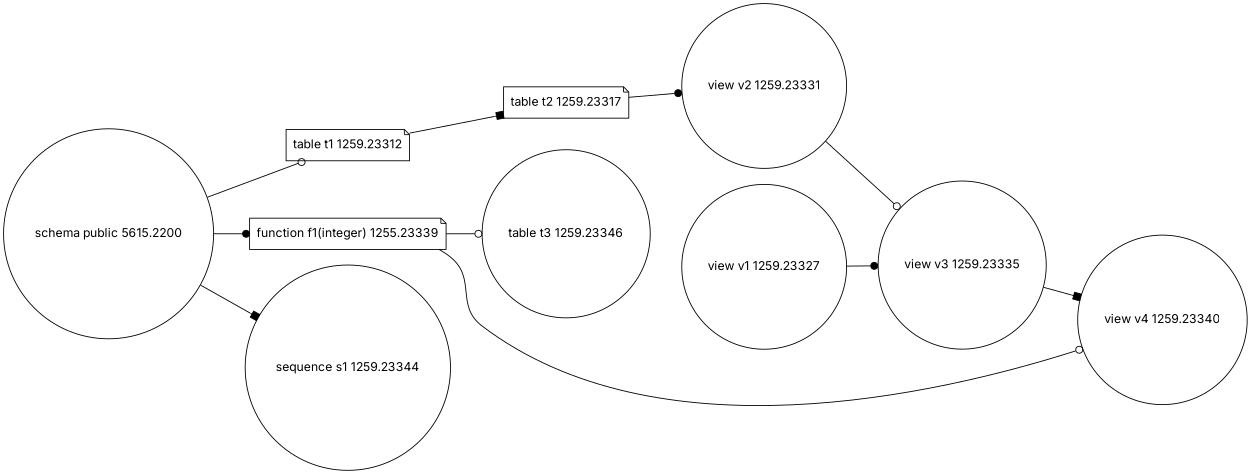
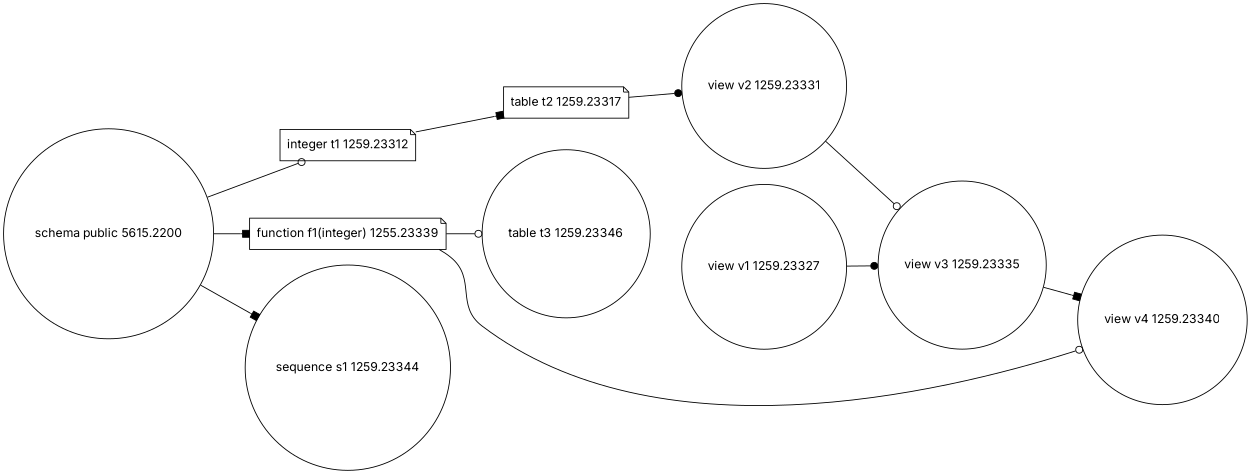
(348, 145) -> (348, 145)
(228, 234) -> (227, 234)
